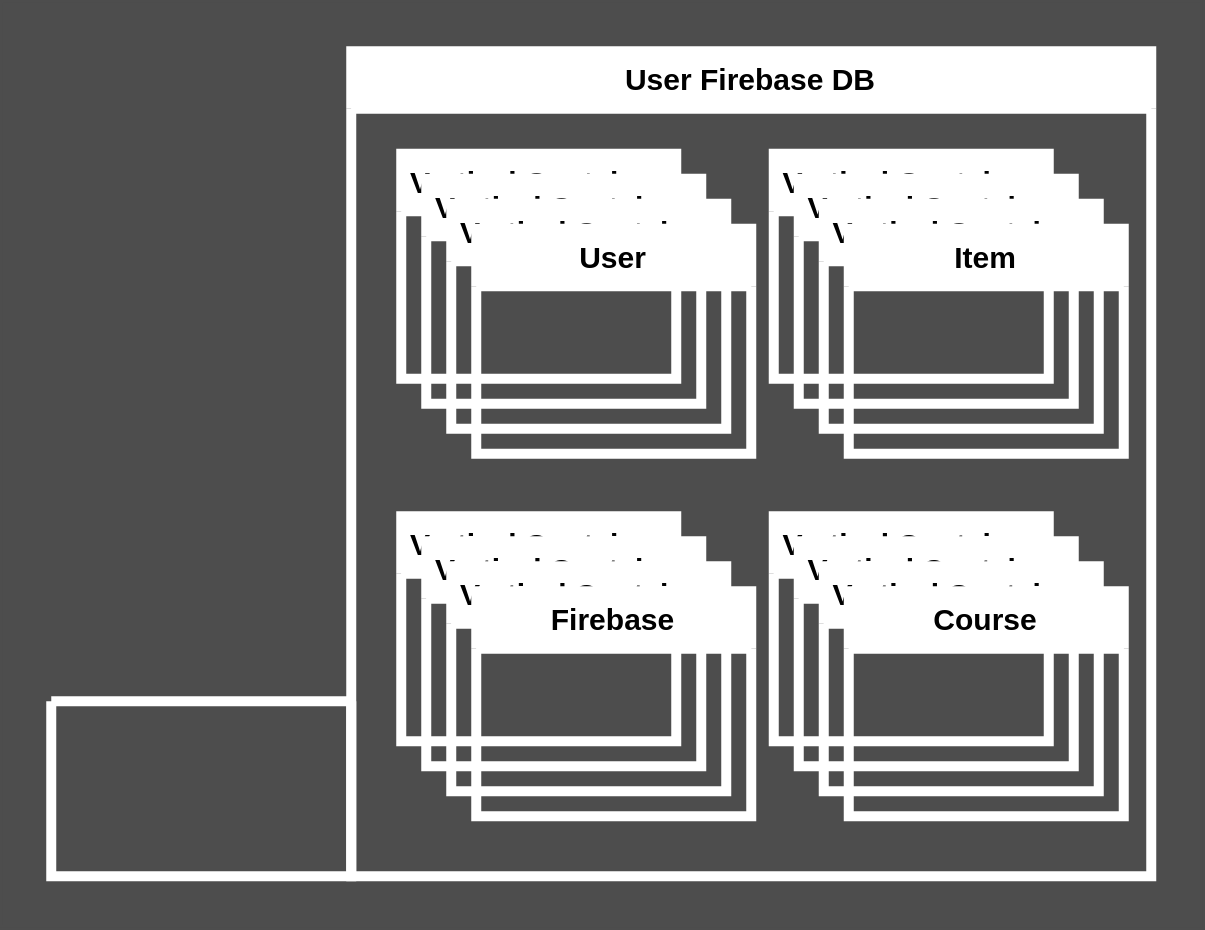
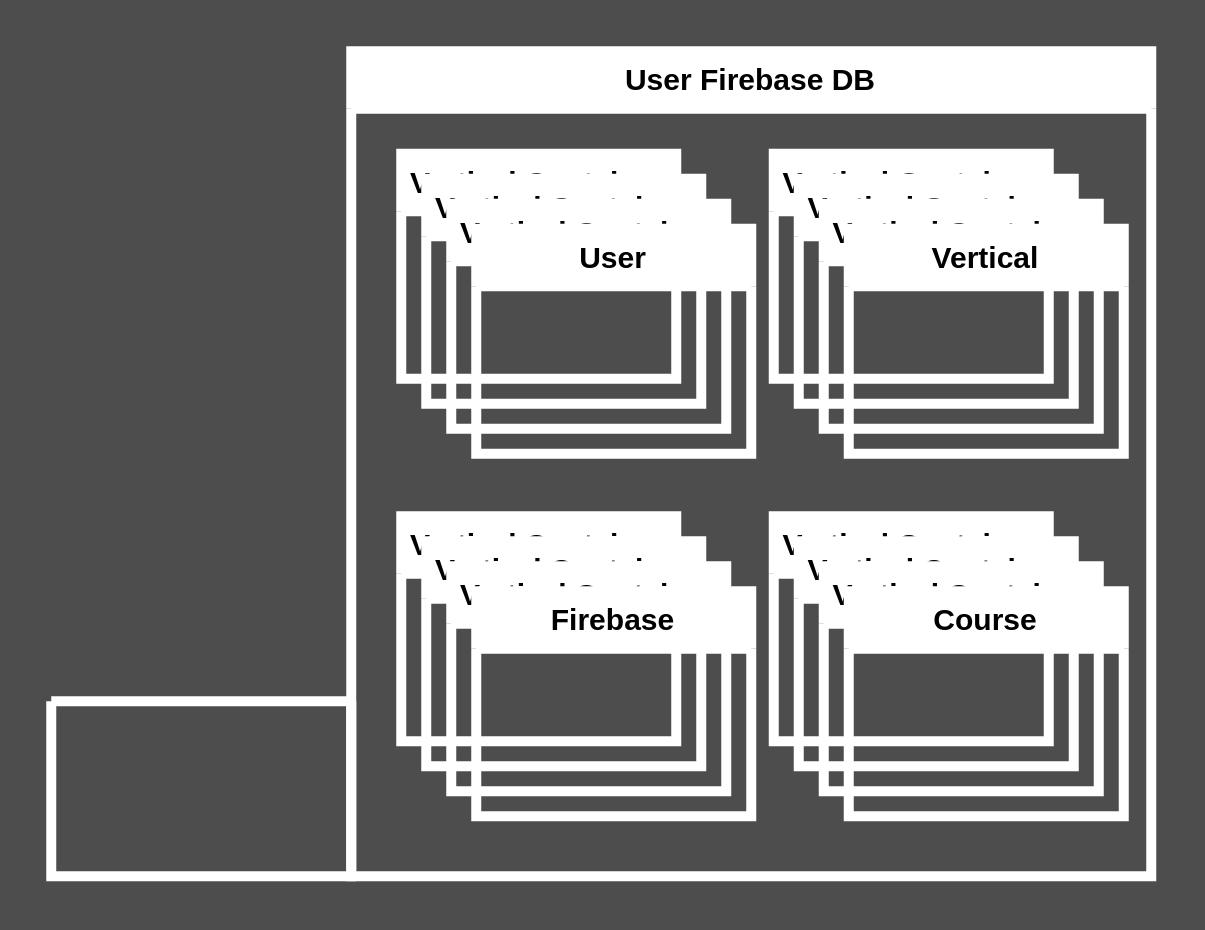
(986, 259) -> (986, 259)
